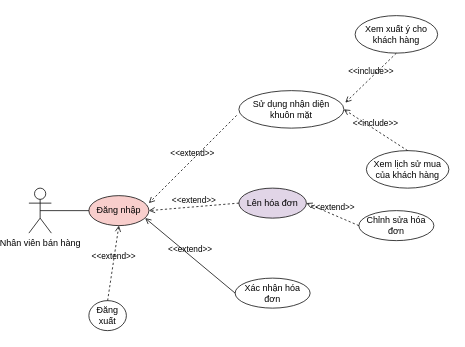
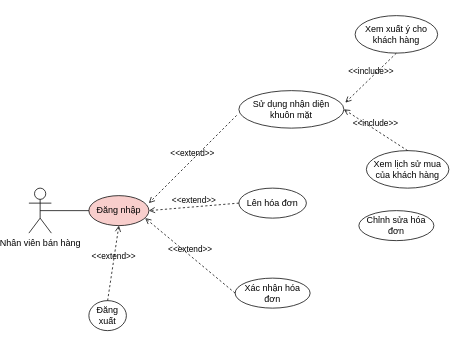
(273, 203) -> (273, 203)
(332, 214) -> none
(210, 272) -> (210, 272)
